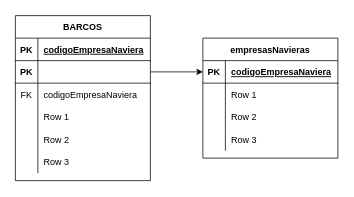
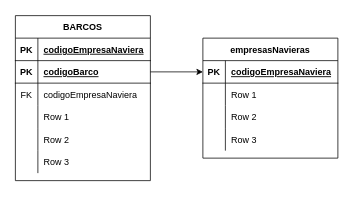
none -> (94, 72)
